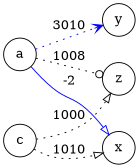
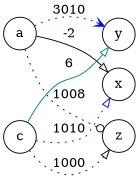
none -> (60, 83)
(67, 97) -> (71, 46)
(64, 158) -> (79, 139)
